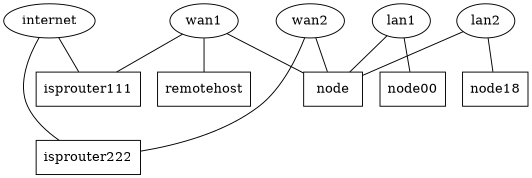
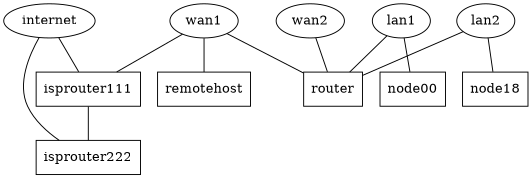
(333, 89) -> (333, 89)
(240, 118) -> (88, 123)
